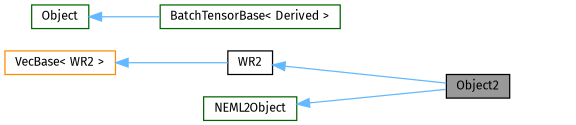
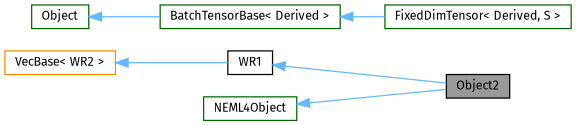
none -> (478, 17)
(250, 63) -> (250, 63)
(250, 109) -> (250, 109)
